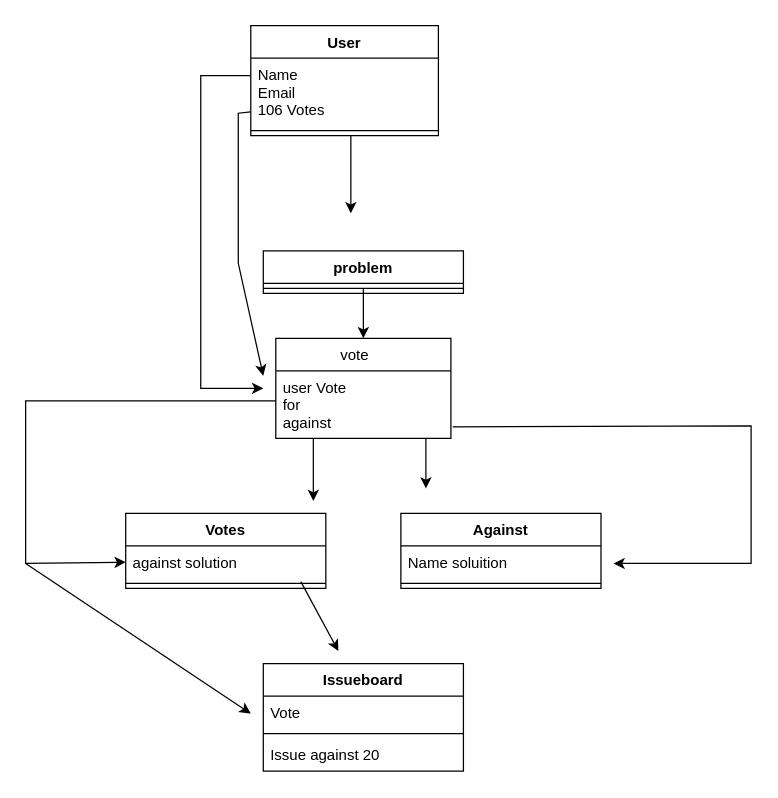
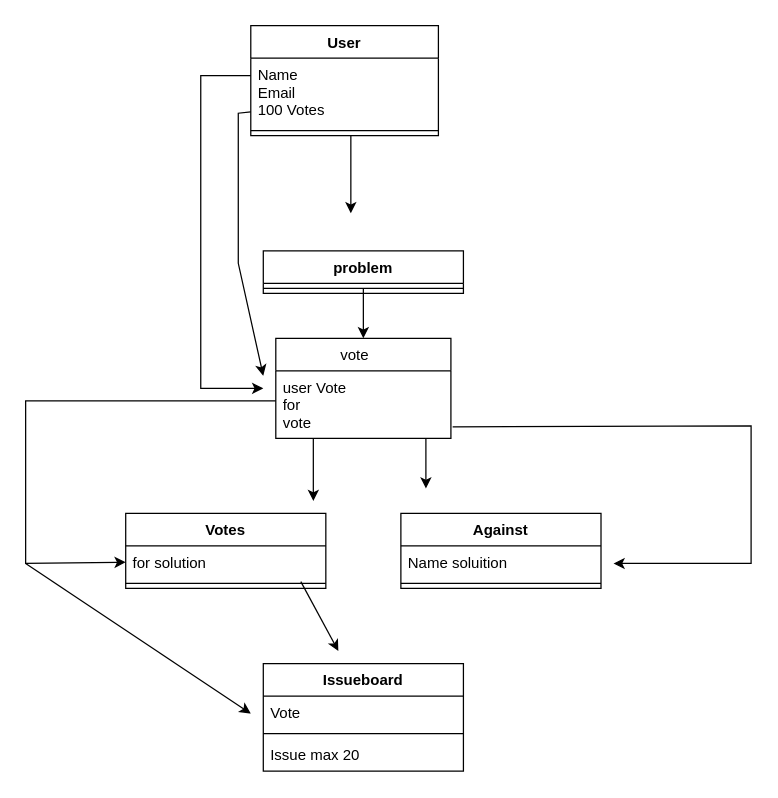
(274, 75) -> (274, 75)
(318, 388) -> (318, 388)
(192, 563) -> (177, 563)
(331, 755) -> (317, 755)
